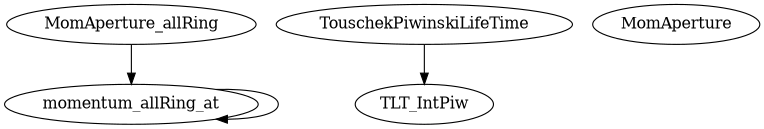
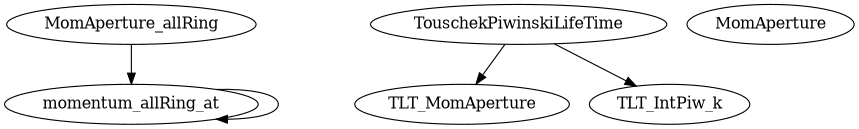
(424, 104) -> (462, 104)
none -> (670, 104)
